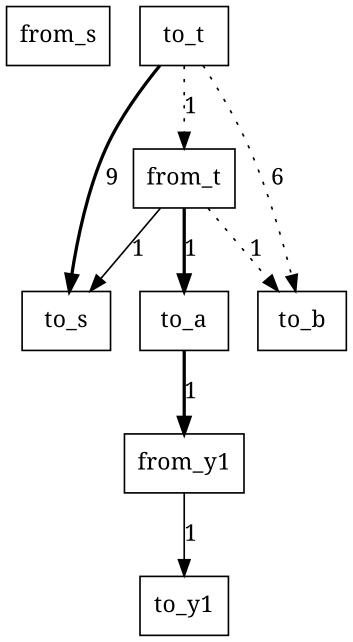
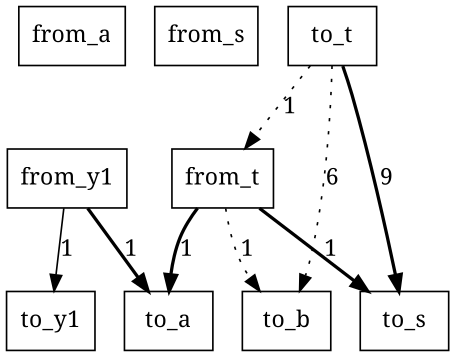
none -> (72, 36)
(131, 243) -> (302, 241)
(184, 384) -> (113, 243)
